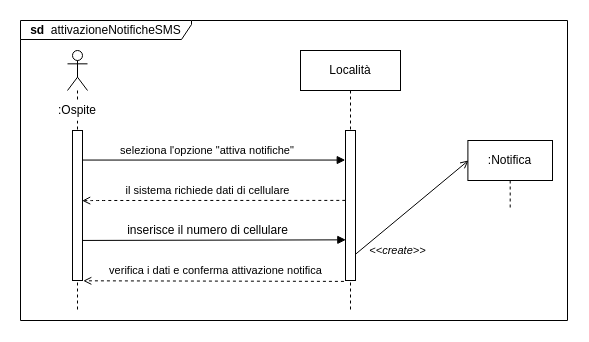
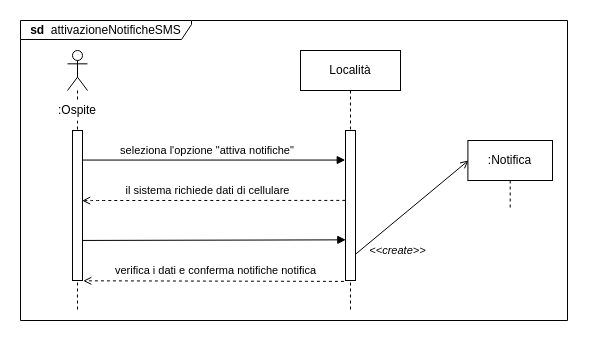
(208, 231) -> none
(216, 271) -> (216, 271)
